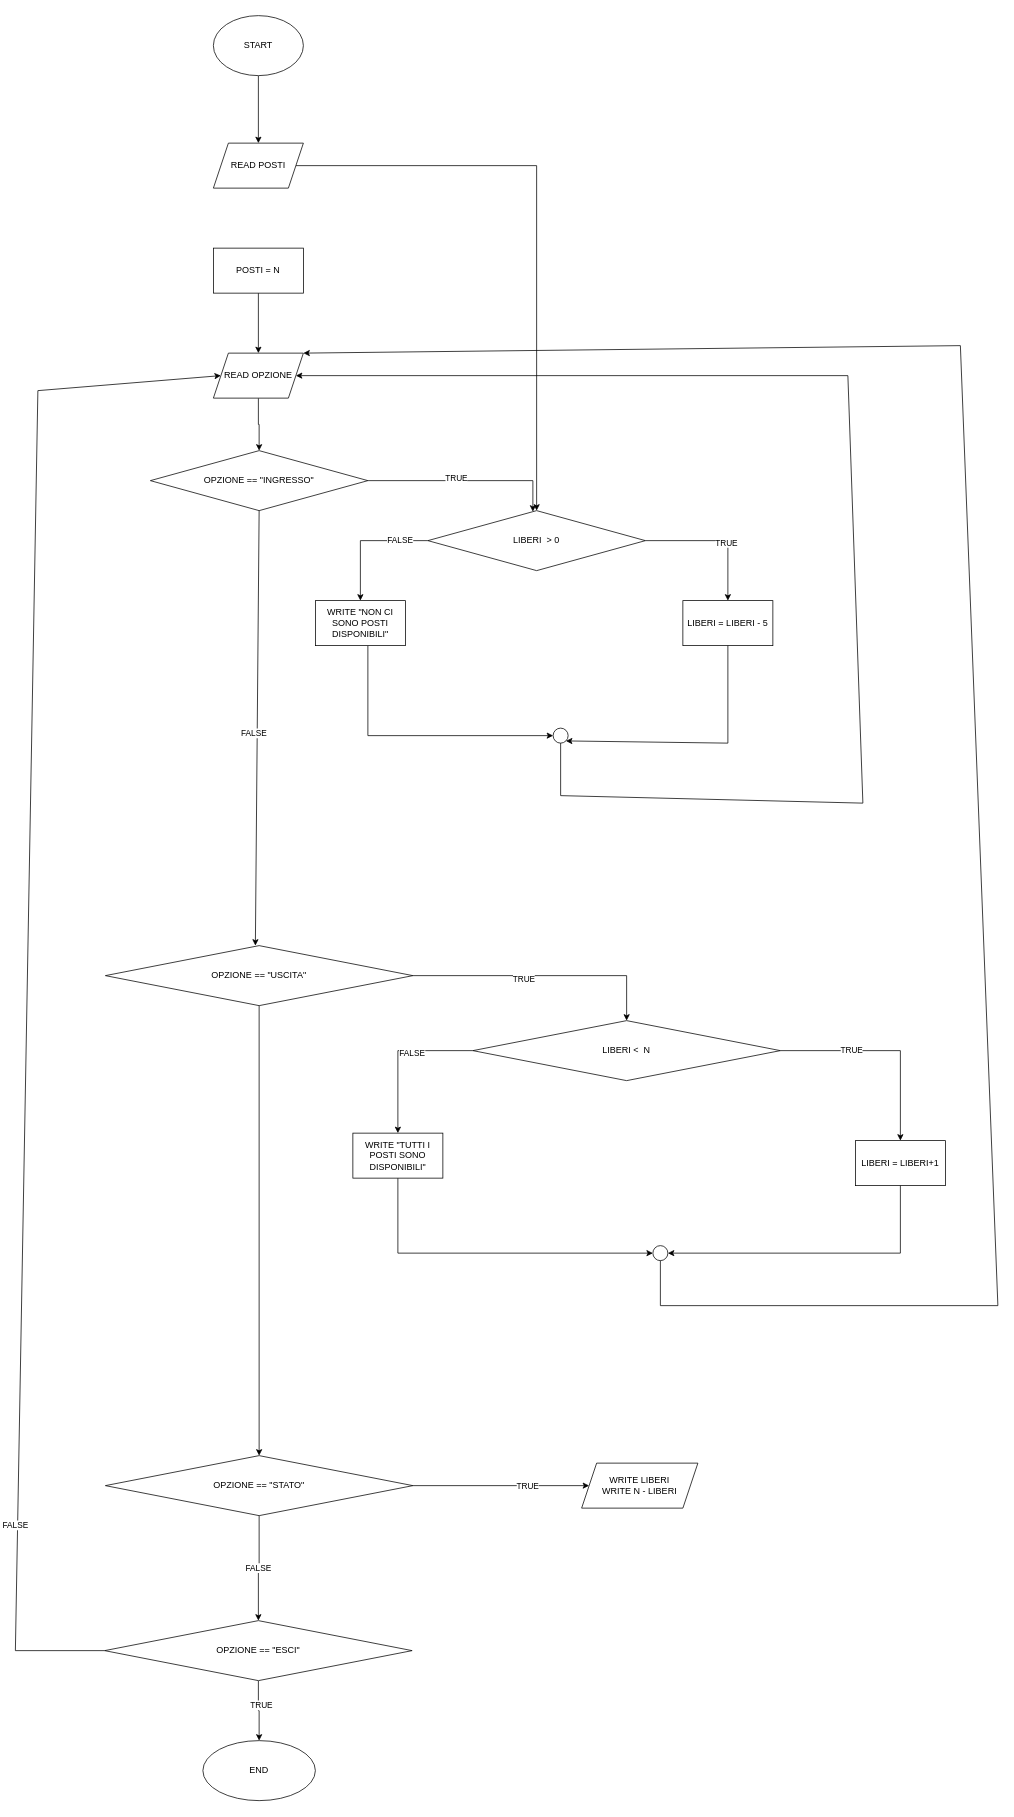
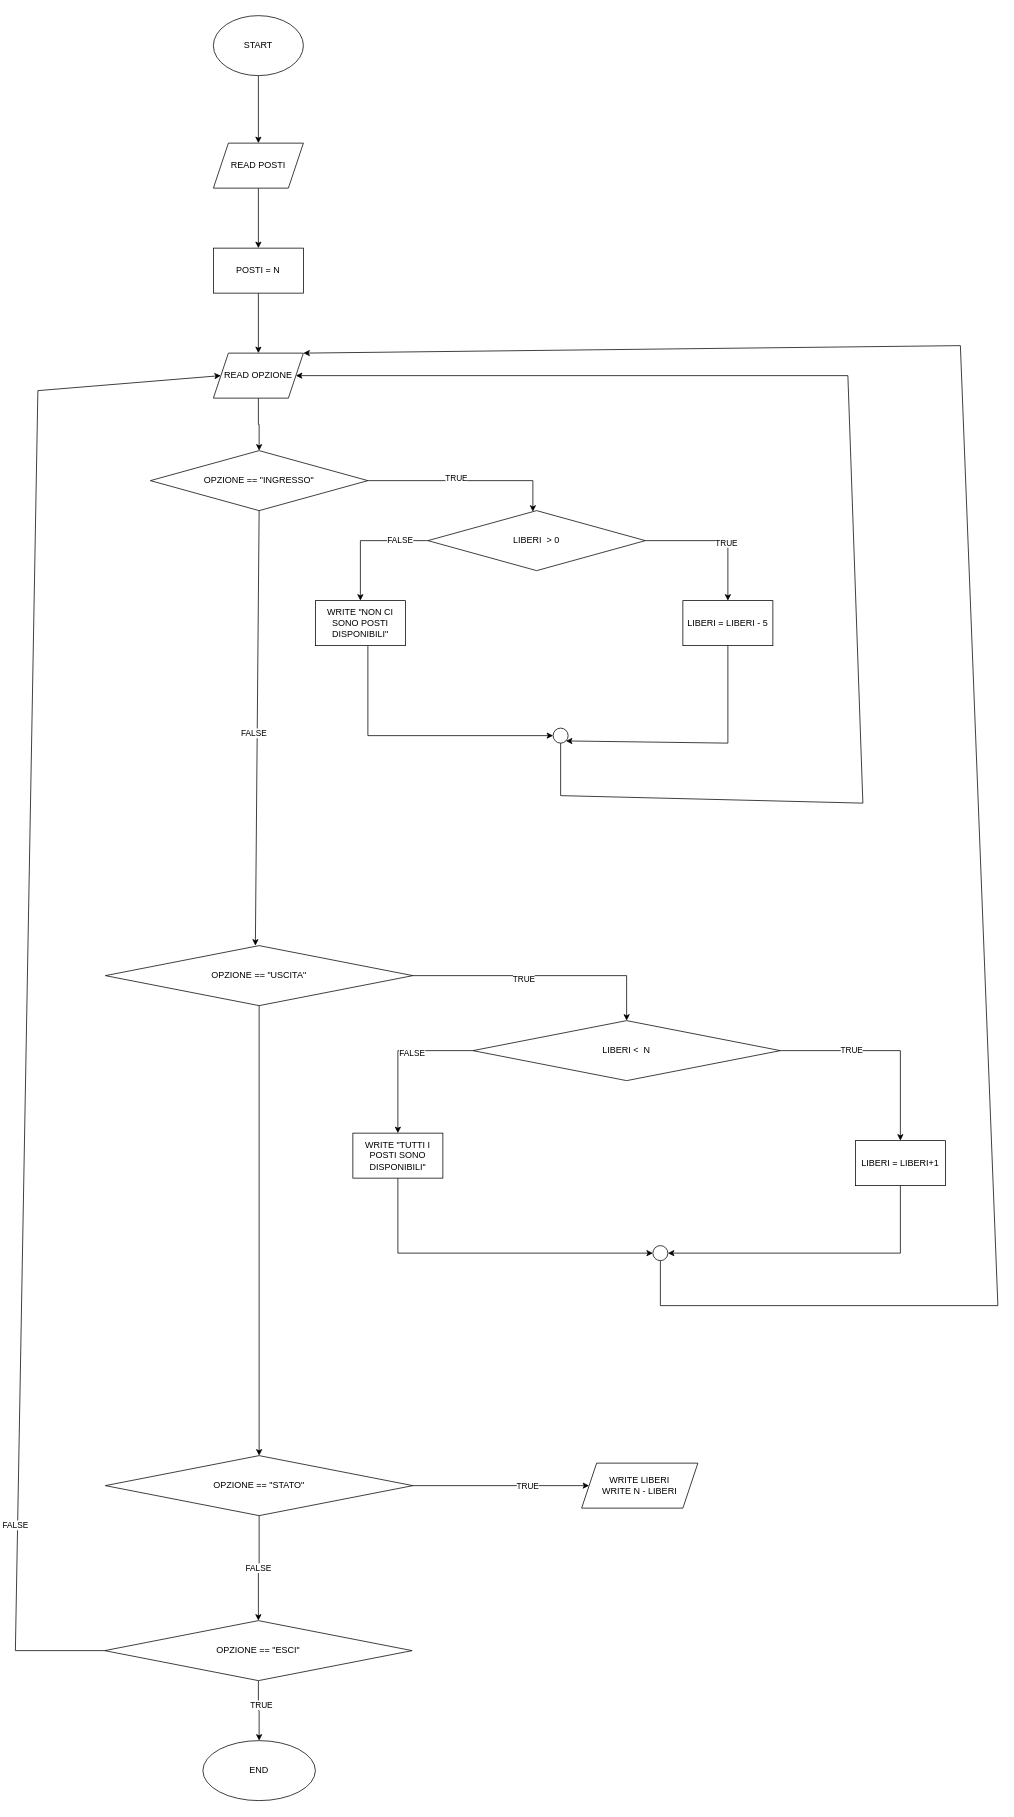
(537, 215) -> (258, 215)
